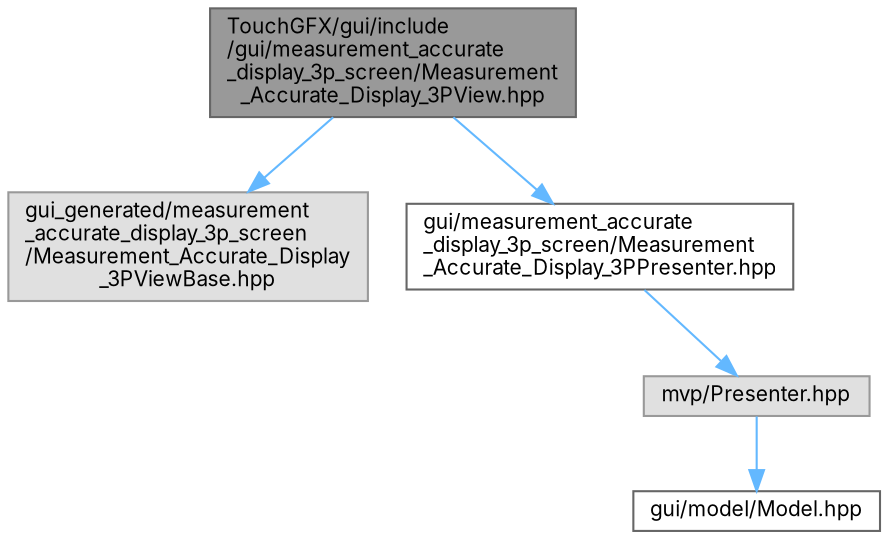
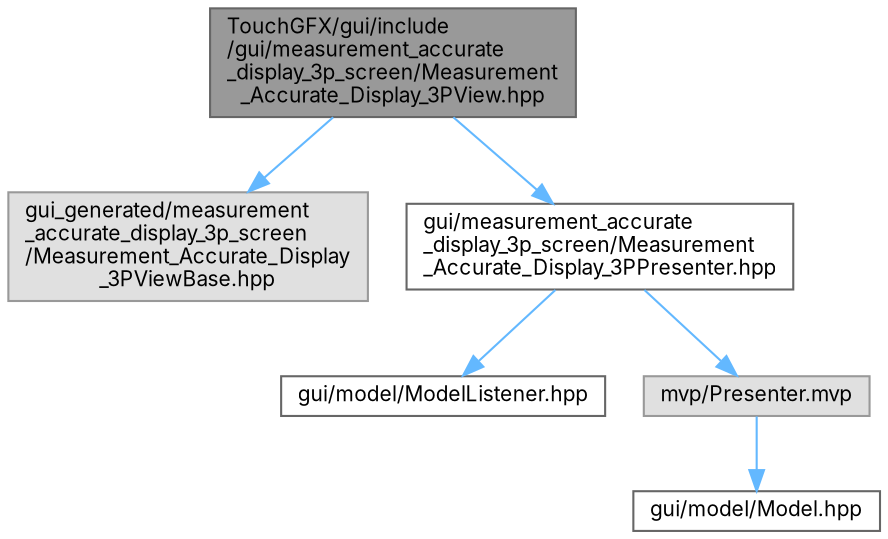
none -> (443, 396)
(757, 396) -> (757, 396)
